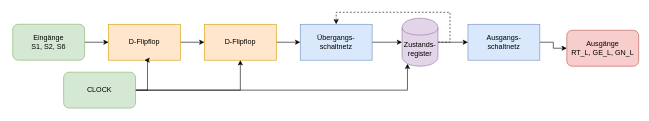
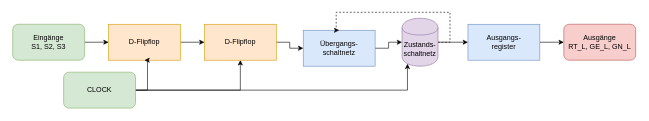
(48, 42) -> (48, 42)
(336, 42) -> (339, 48)
(504, 42) -> (504, 42)
(603, 48) -> (600, 42)
(420, 50) -> (420, 50)
